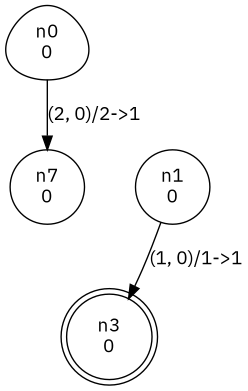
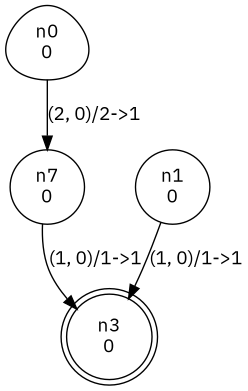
none -> (47, 264)
